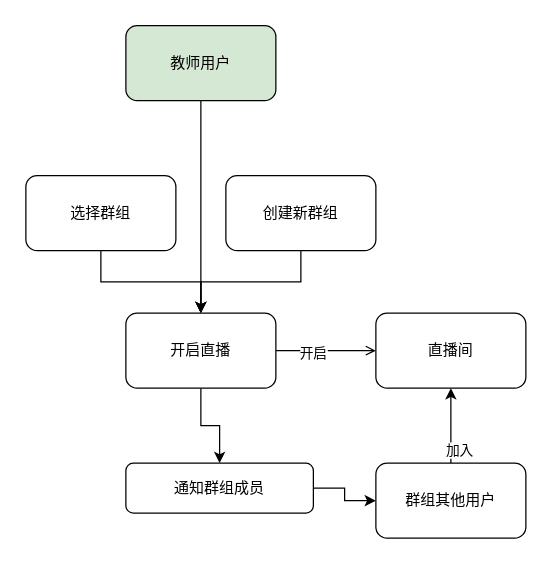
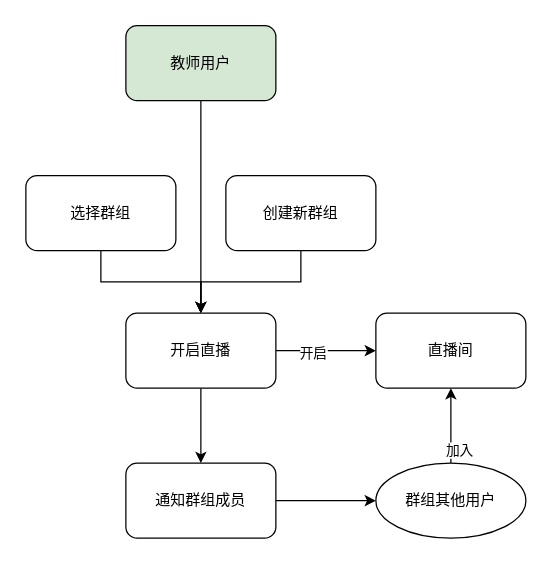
(368, 351) -> (366, 351)
(219, 488) -> (201, 501)
(451, 501) -> (451, 501)
